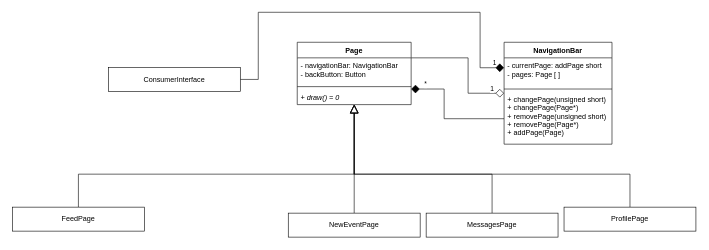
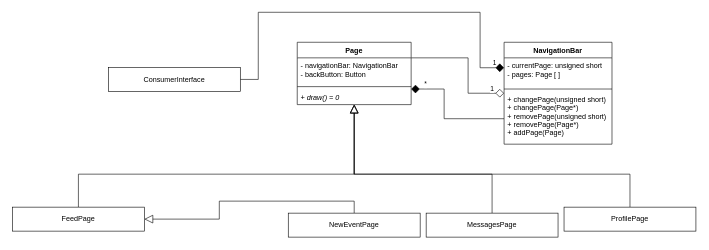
(560, 66) -> (561, 66)
(354, 190) -> (246, 201)
